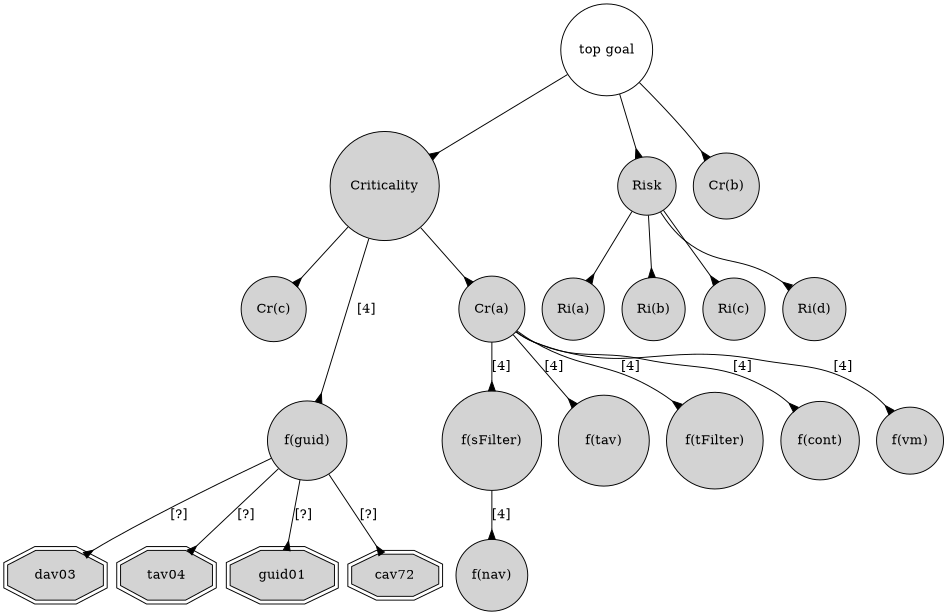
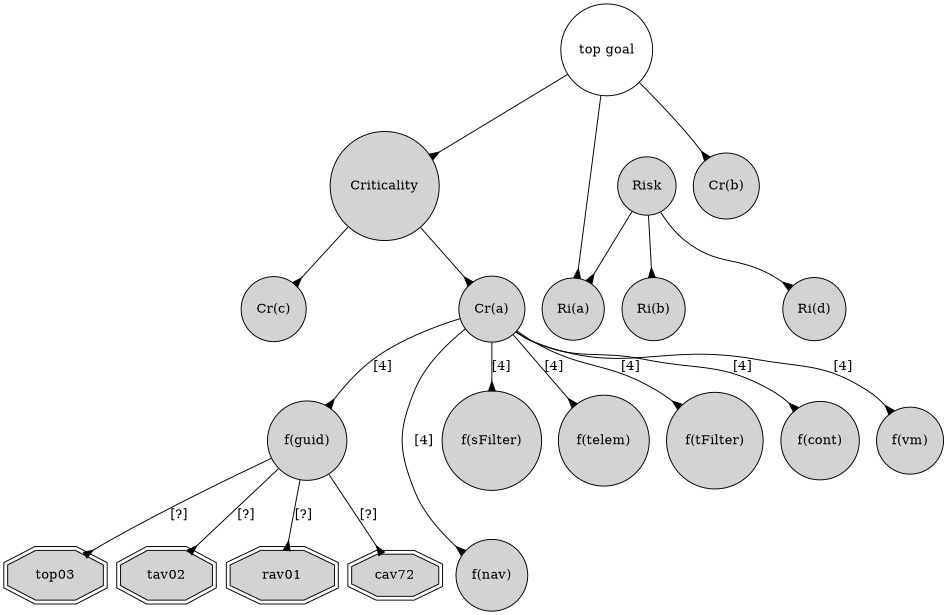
(628, 121) -> (590, 182)
(734, 309) -> none
(345, 316) -> (391, 348)
(604, 441) -> (604, 441)
(492, 510) -> (402, 435)
(56, 575) -> (56, 575)
(167, 575) -> (167, 575)
(282, 575) -> (282, 575)
